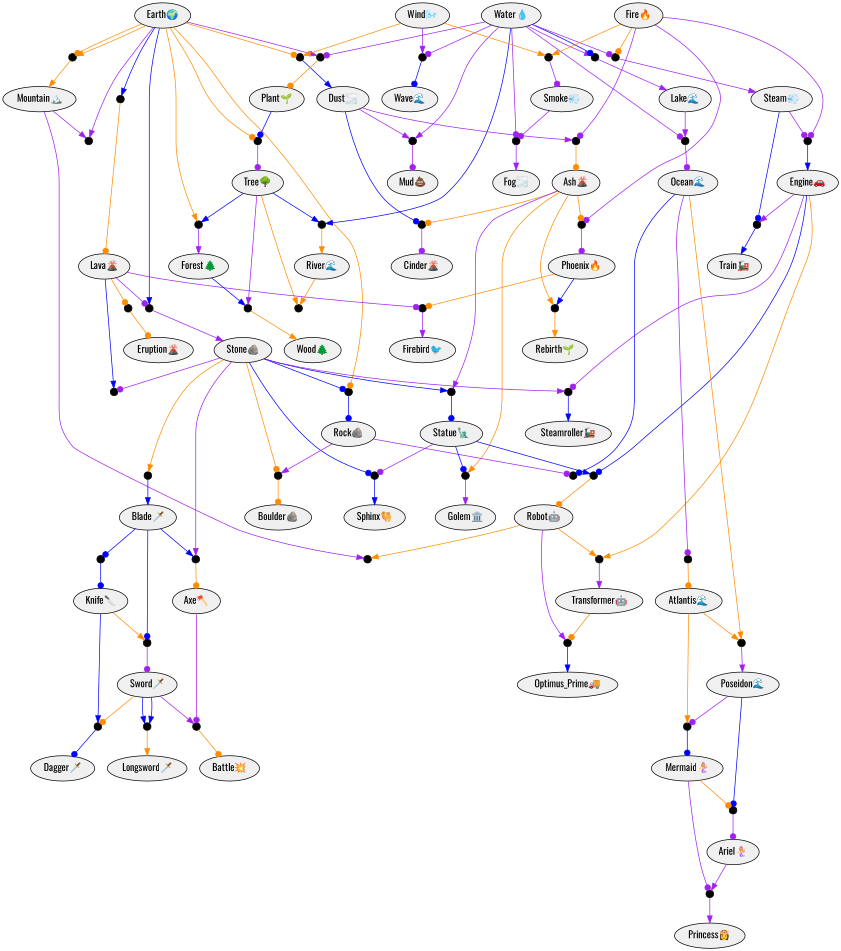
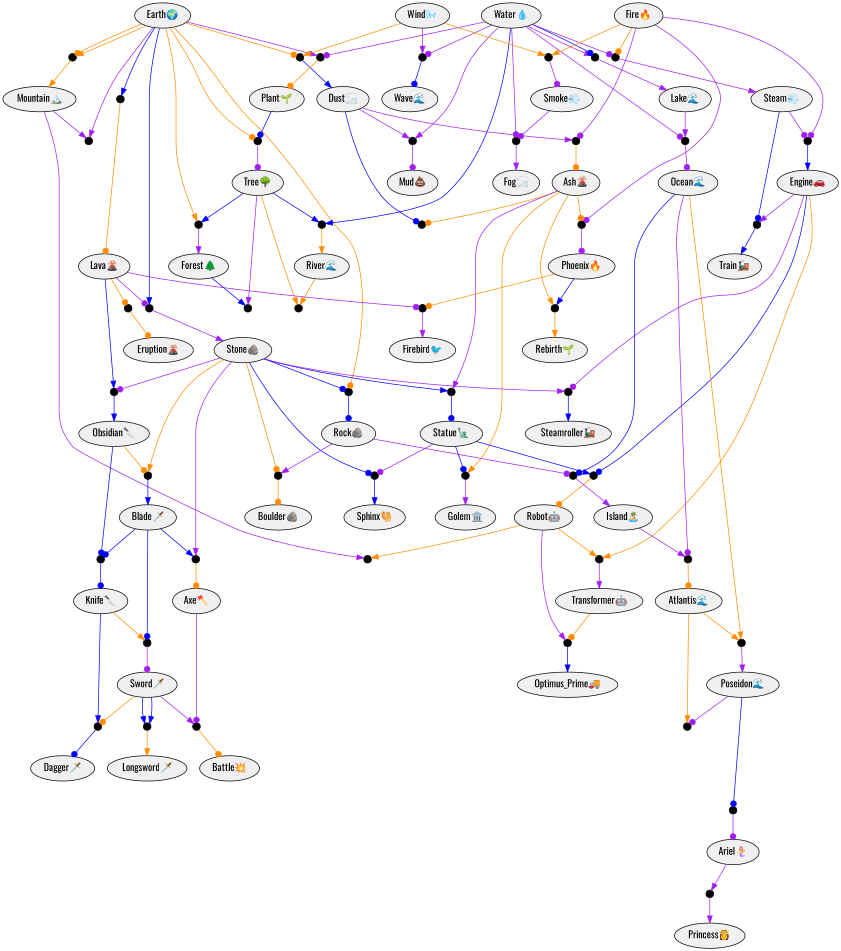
(422, 266) -> none
(313, 350) -> none
none -> (114, 434)
none -> (623, 517)
(687, 768) -> none
